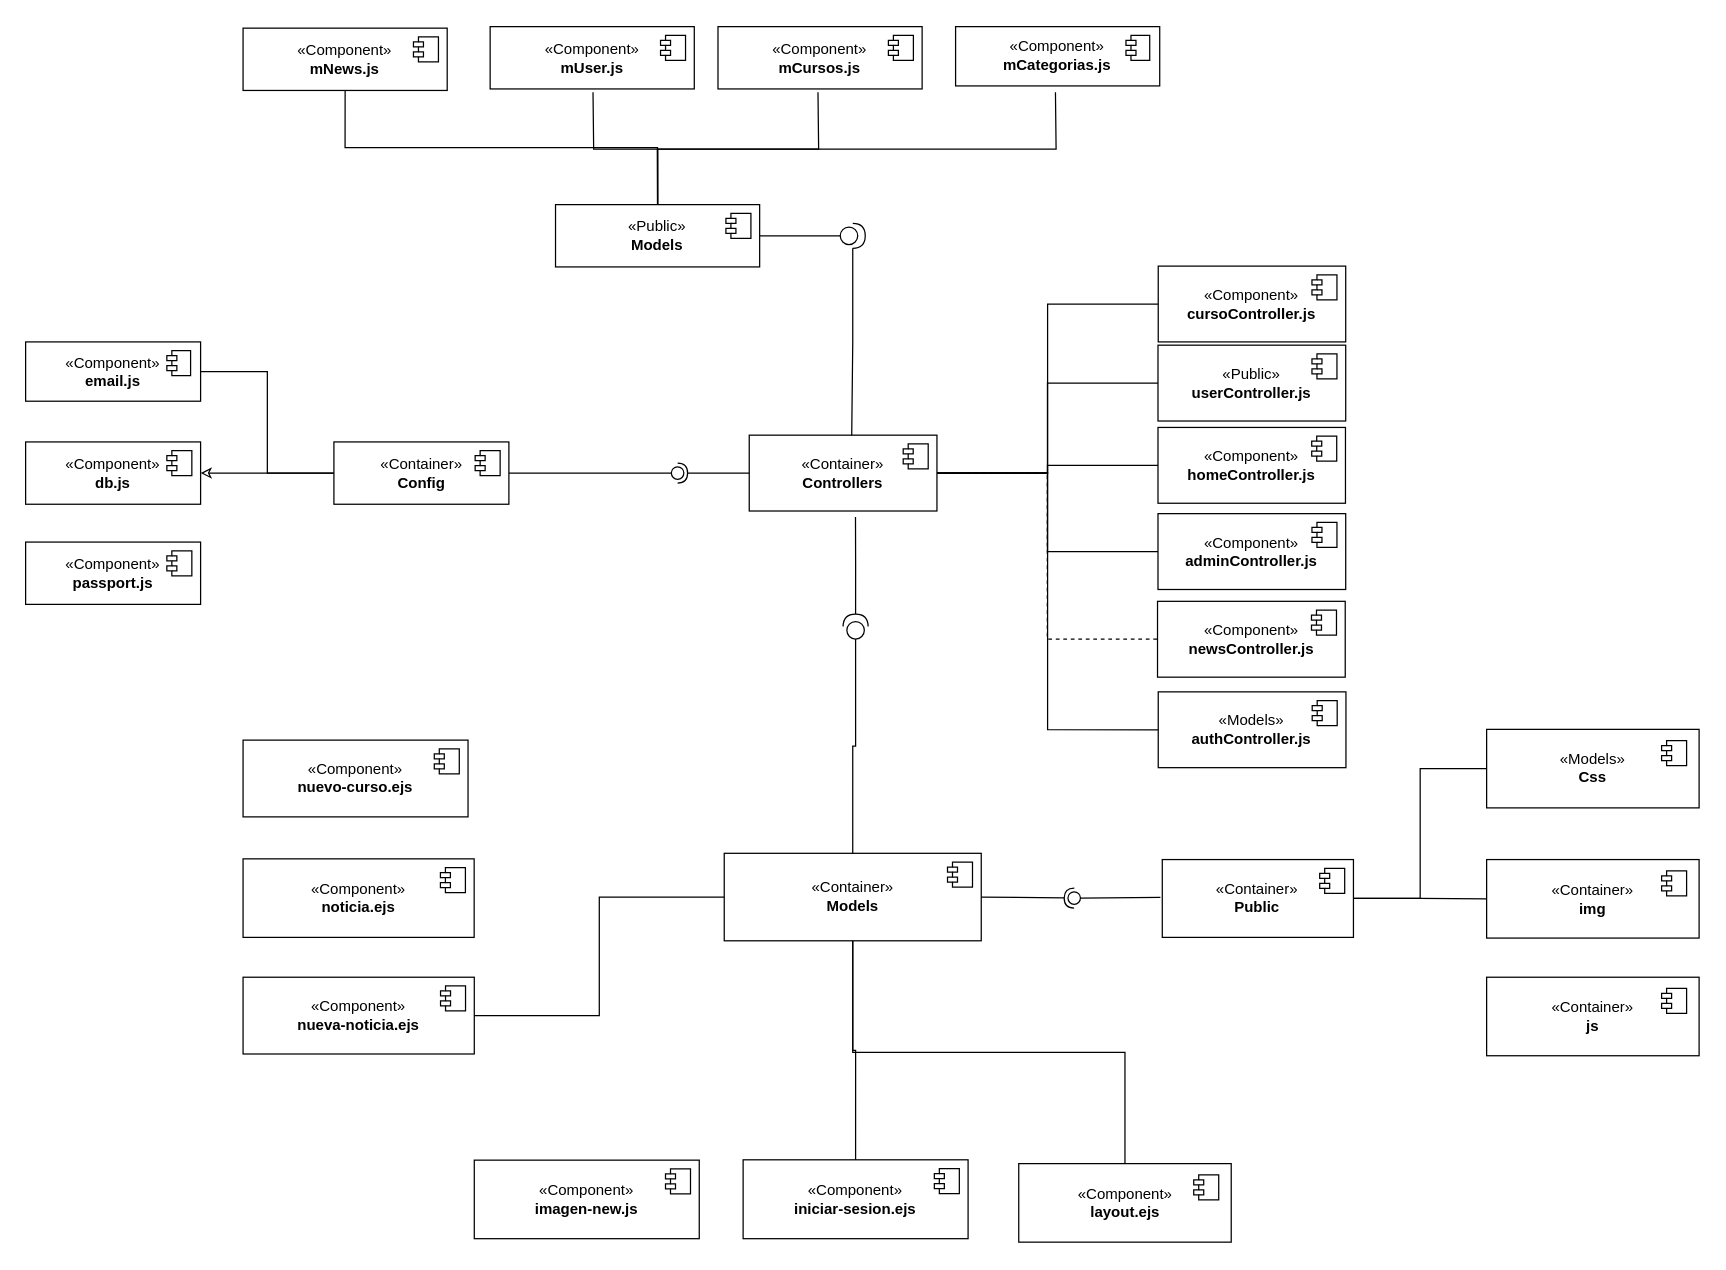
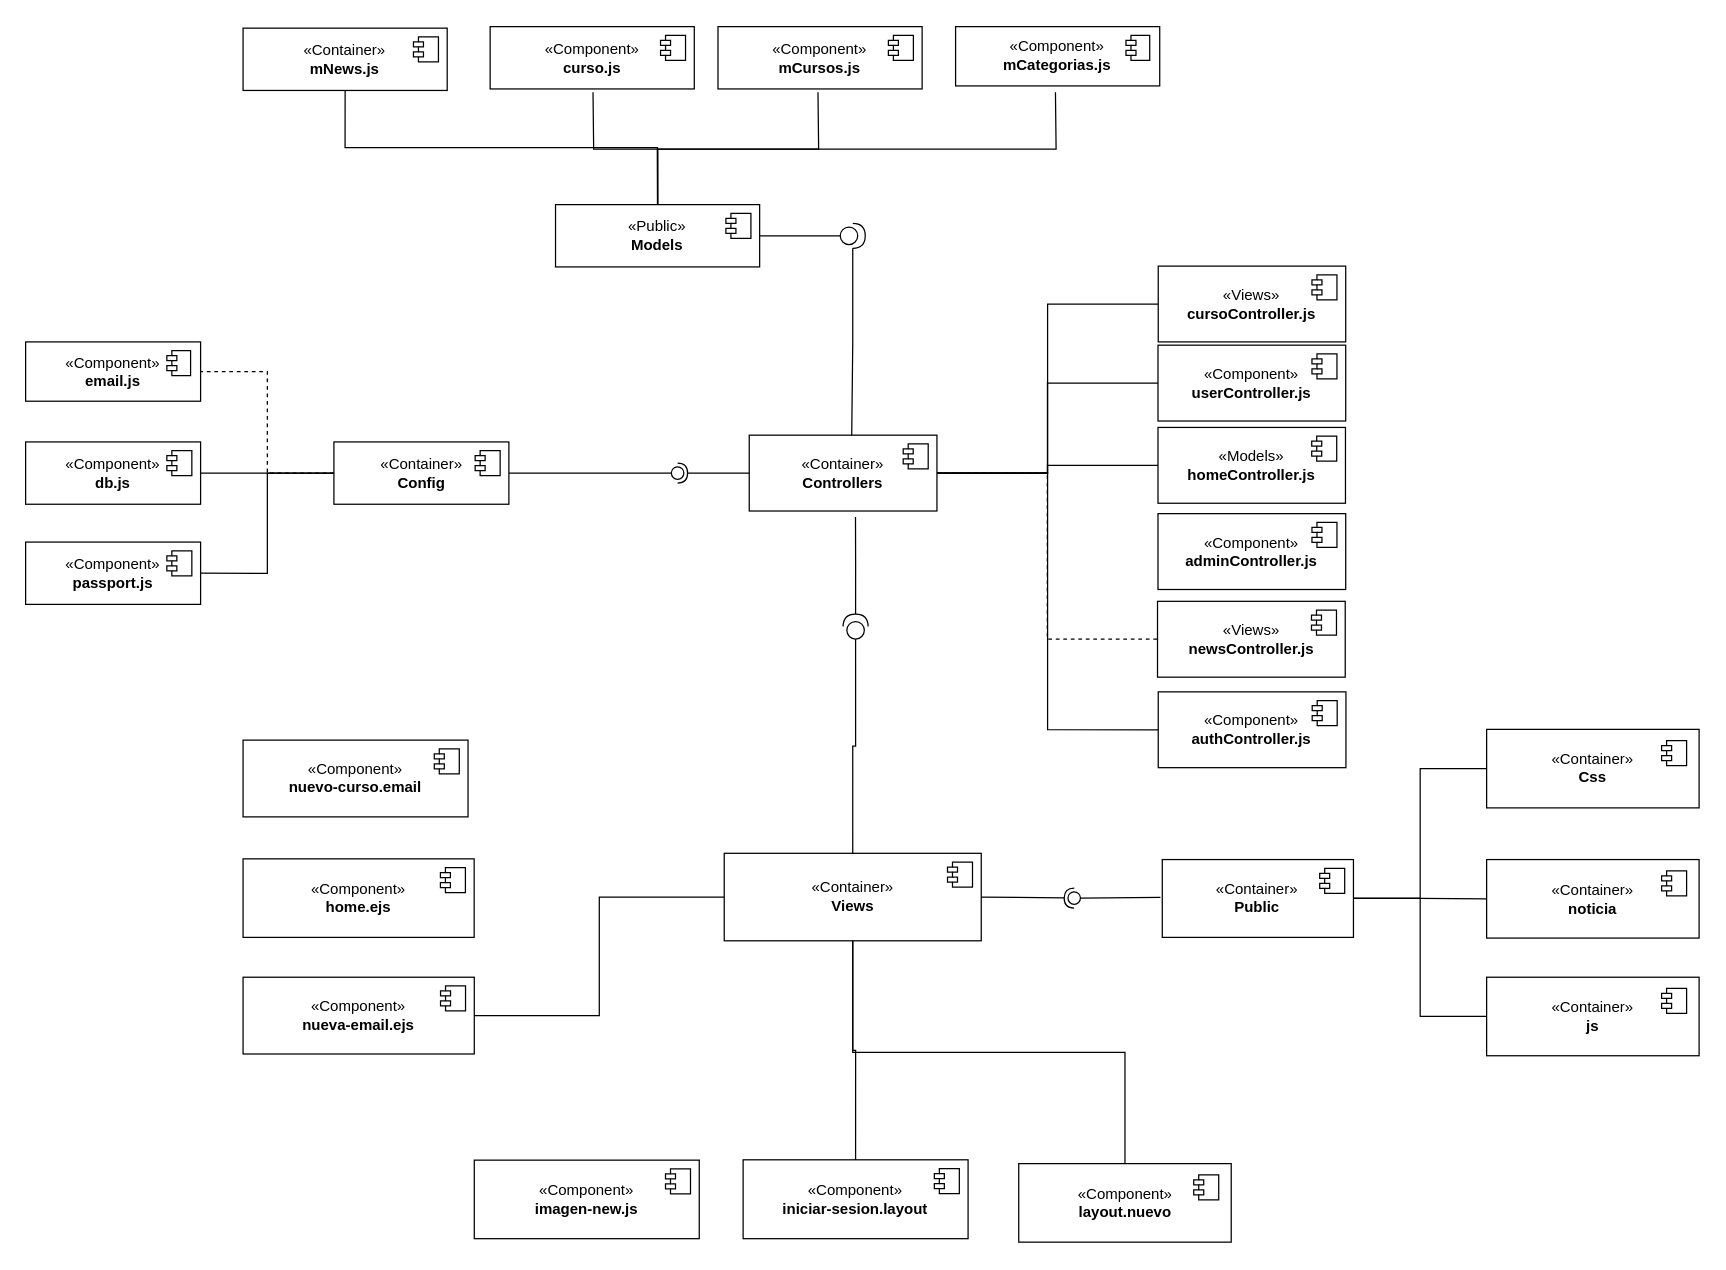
(593, 58) -> (593, 58)
(345, 59) -> (345, 59)
(1252, 304) -> (1252, 304)
(1252, 383) -> (1252, 383)
(267, 388) -> (267, 388)
(1252, 466) -> (1252, 466)
(211, 473) -> (207, 473)
(1104, 552) -> none
none -> (267, 557)
(1252, 639) -> (1252, 639)
(1252, 729) -> (1252, 729)
(1593, 768) -> (1593, 768)
(356, 778) -> (356, 778)
(853, 897) -> (853, 897)
(359, 898) -> (359, 898)
(1593, 899) -> (1593, 899)
none -> (1420, 992)
(359, 1016) -> (359, 1016)
(856, 1199) -> (856, 1199)
(1126, 1203) -> (1126, 1203)
